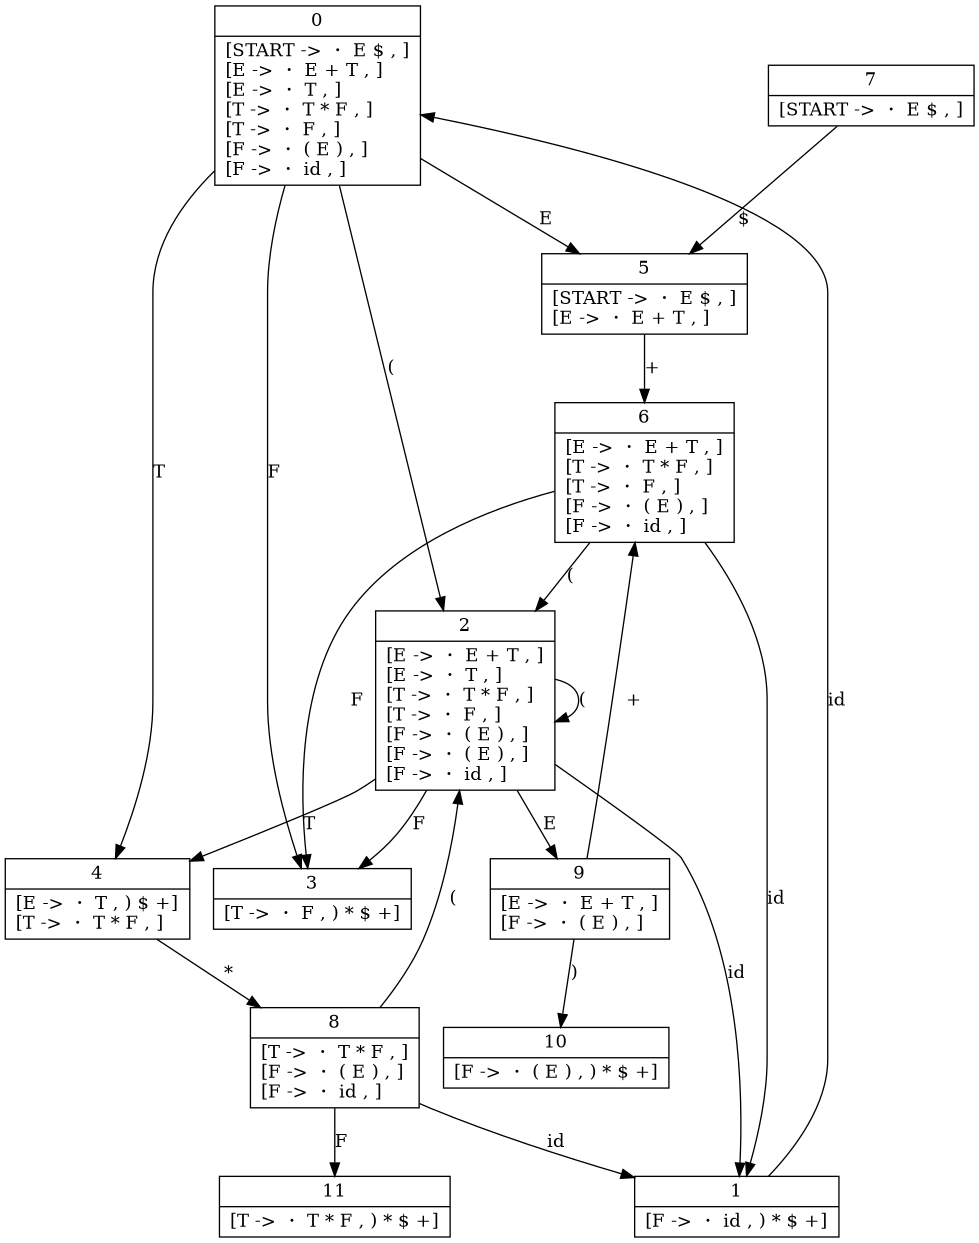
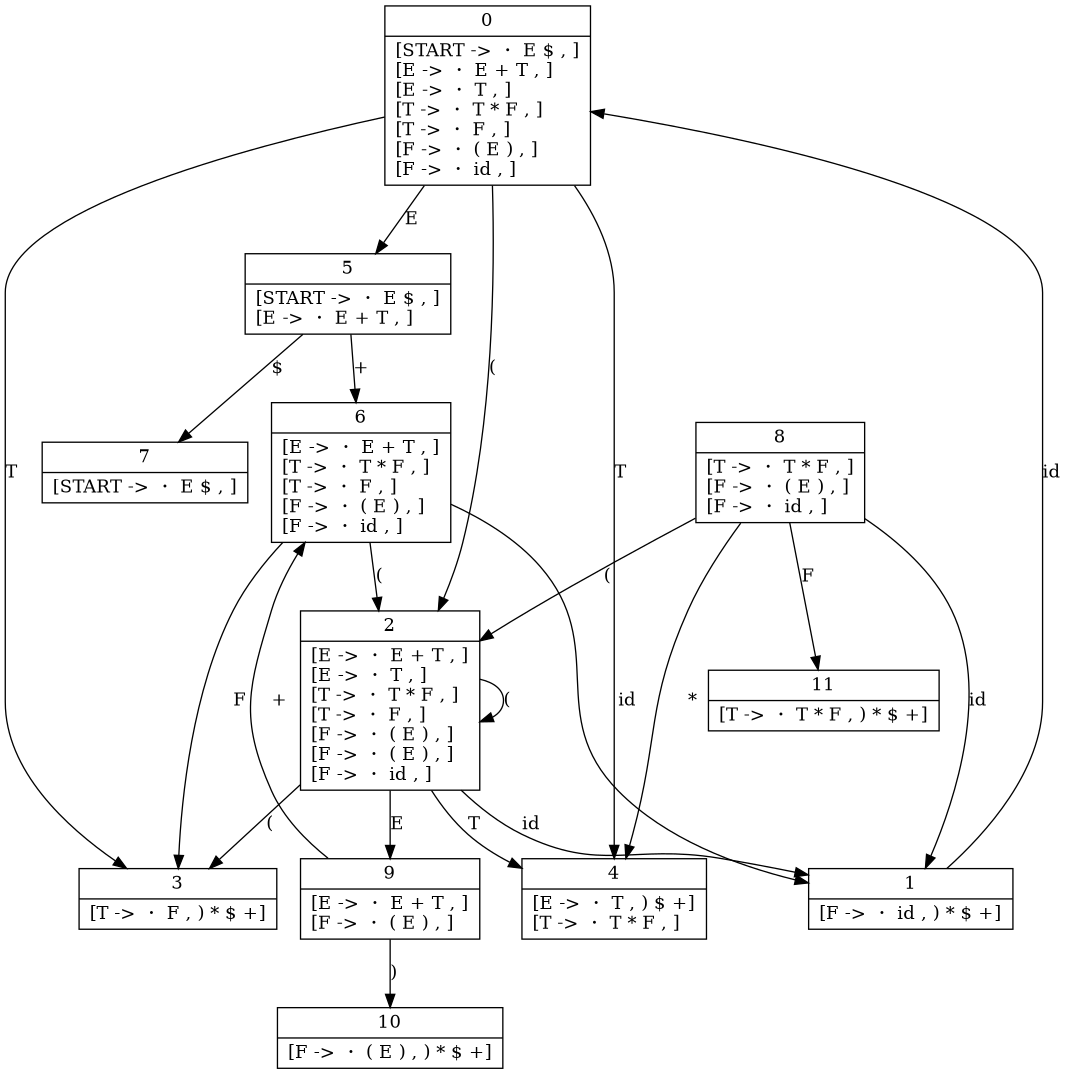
(768, 186) -> (246, 384)
(274, 473) -> (12, 473)
(419, 824) -> (270, 824)
(203, 970) -> (664, 677)
